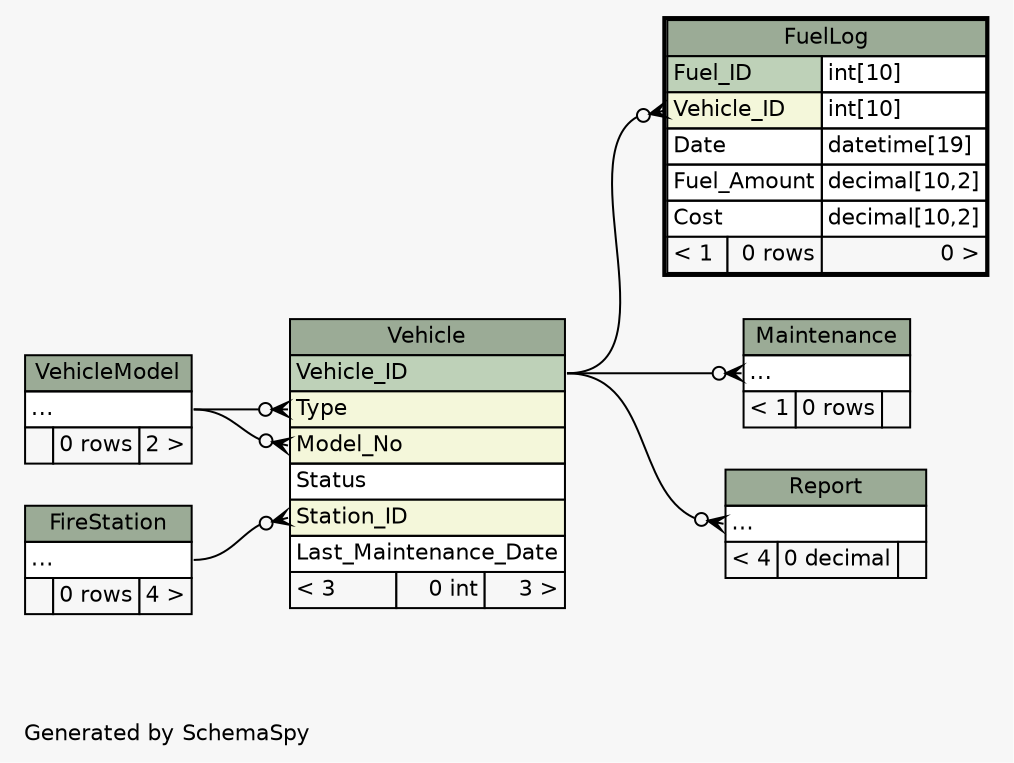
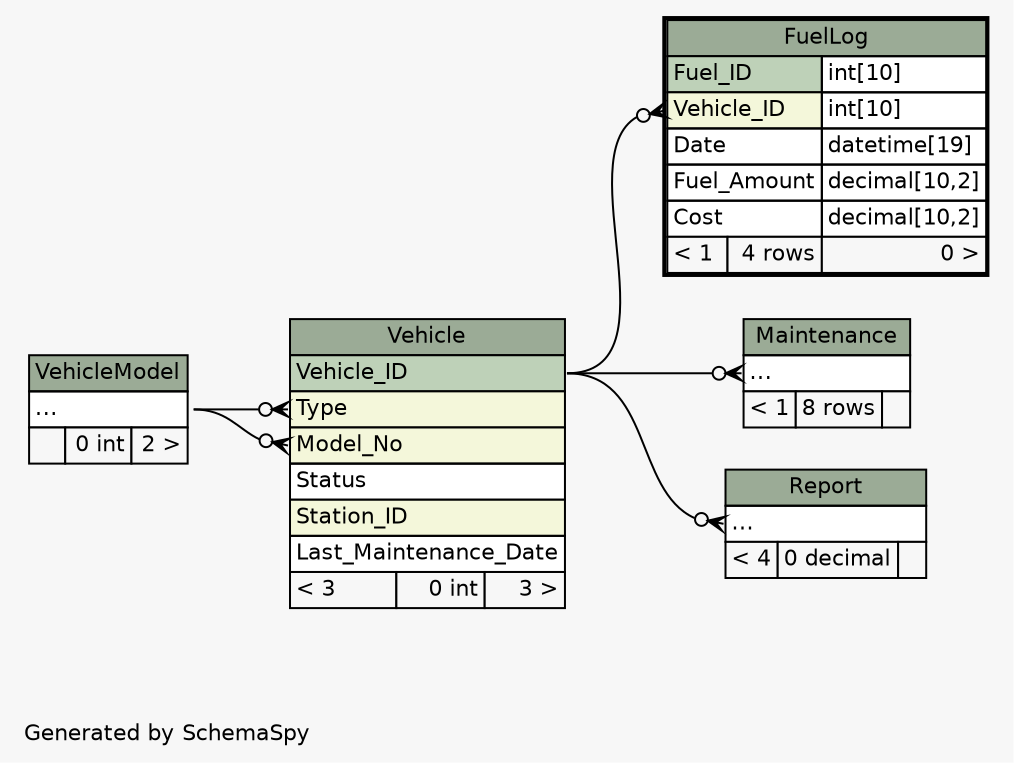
(779, 254) -> (779, 254)
(839, 408) -> (839, 408)
(96, 445) -> (100, 445)
(107, 560) -> none
